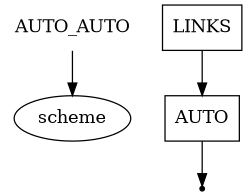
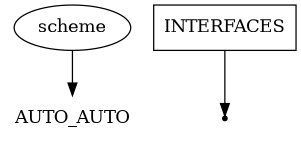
(202, 28) -> none
(72, 67) -> (72, 67)
(202, 118) -> (225, 28)
